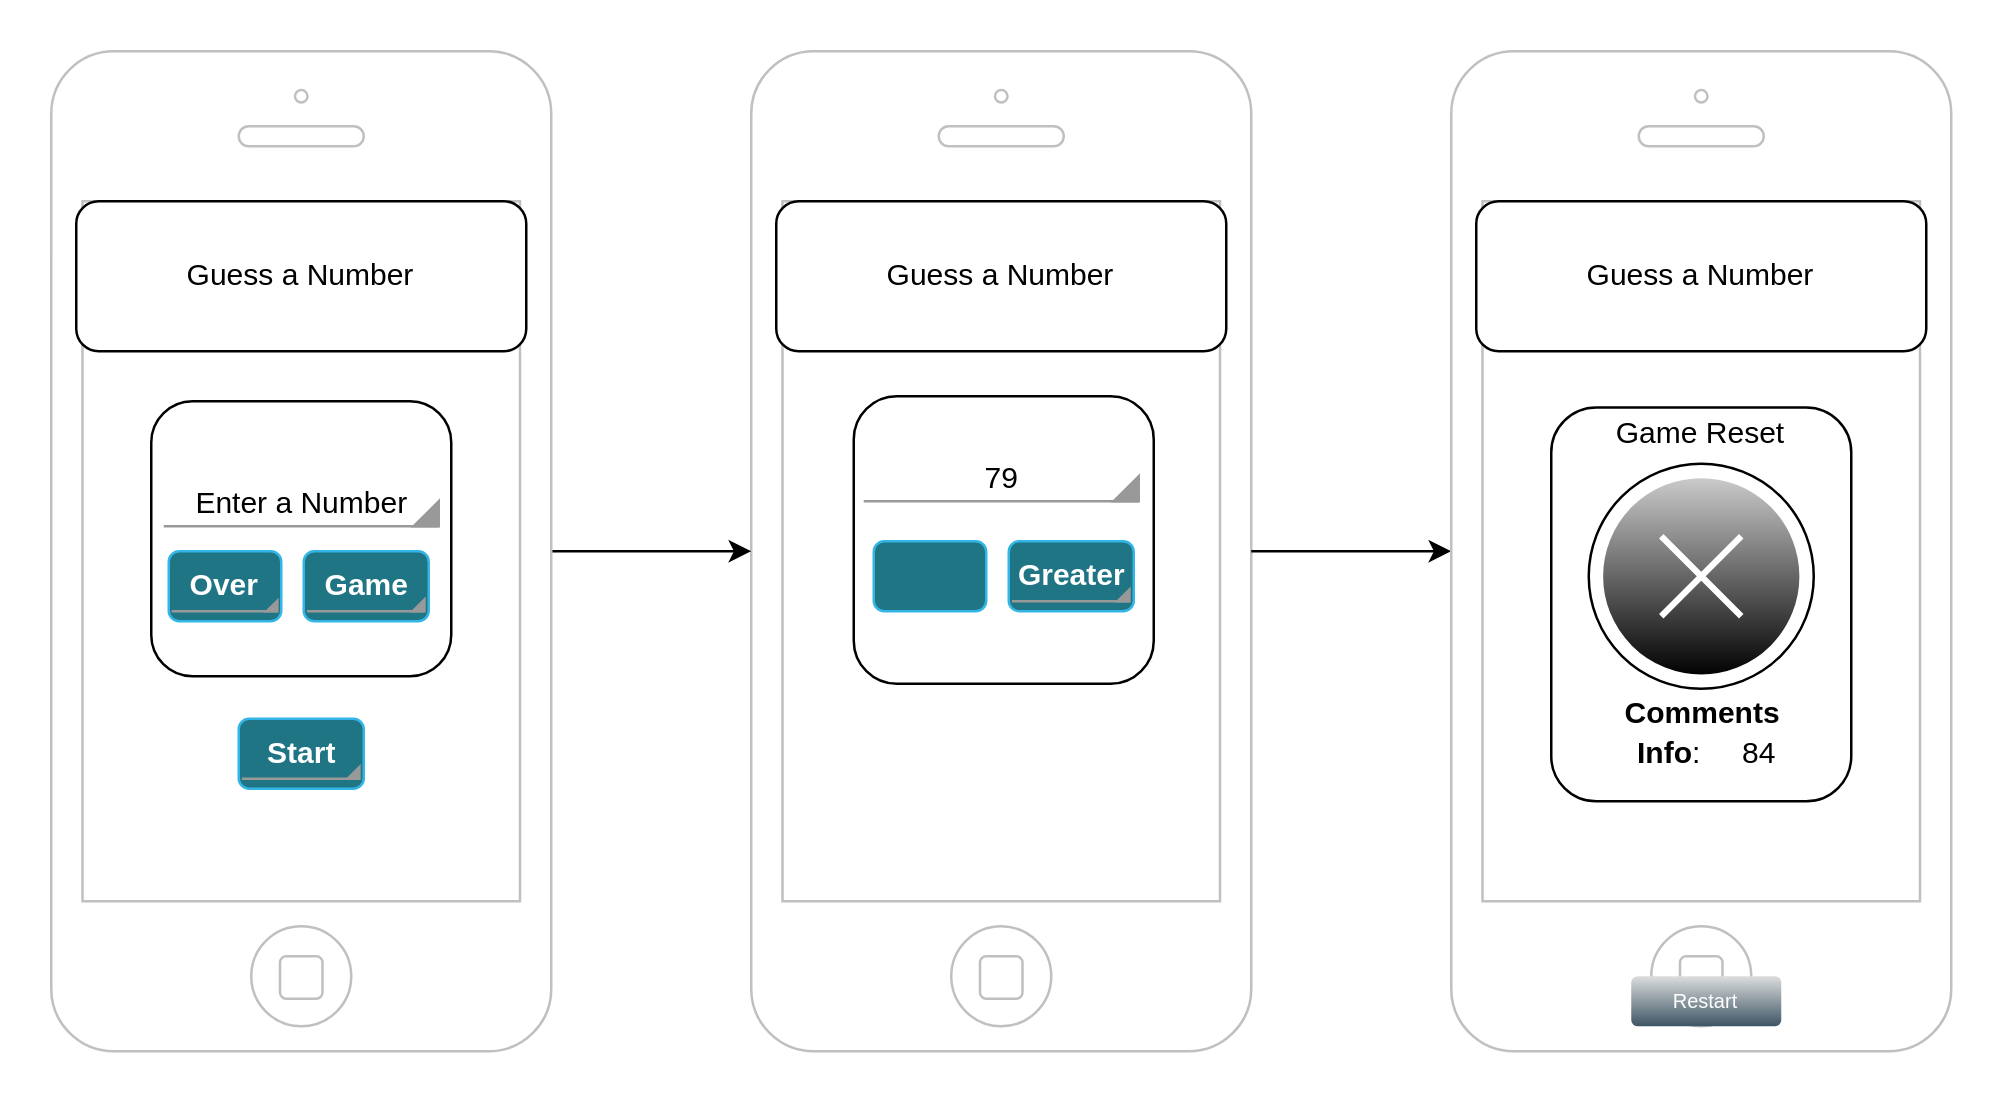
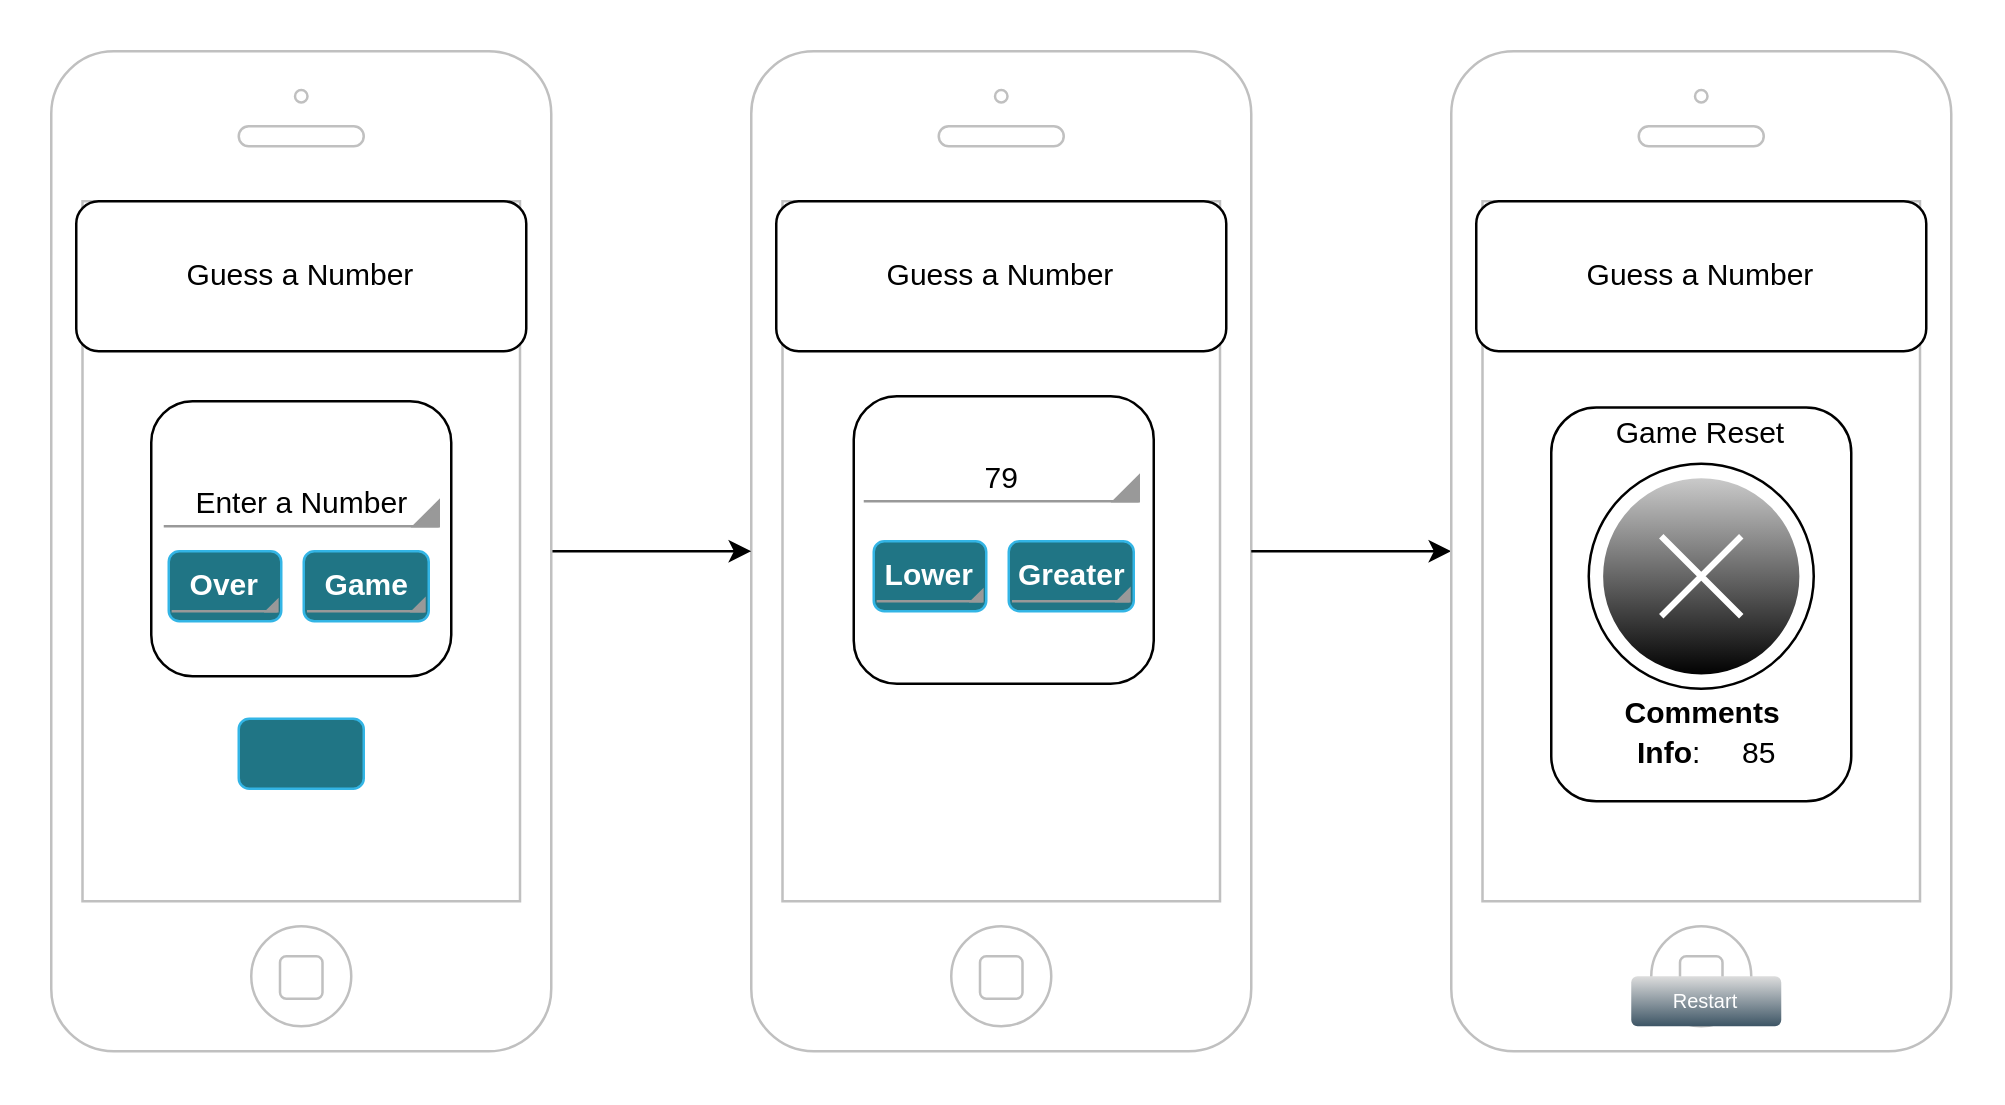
none -> (930, 576)
(301, 754) -> none
(1708, 754) -> (1708, 754)
